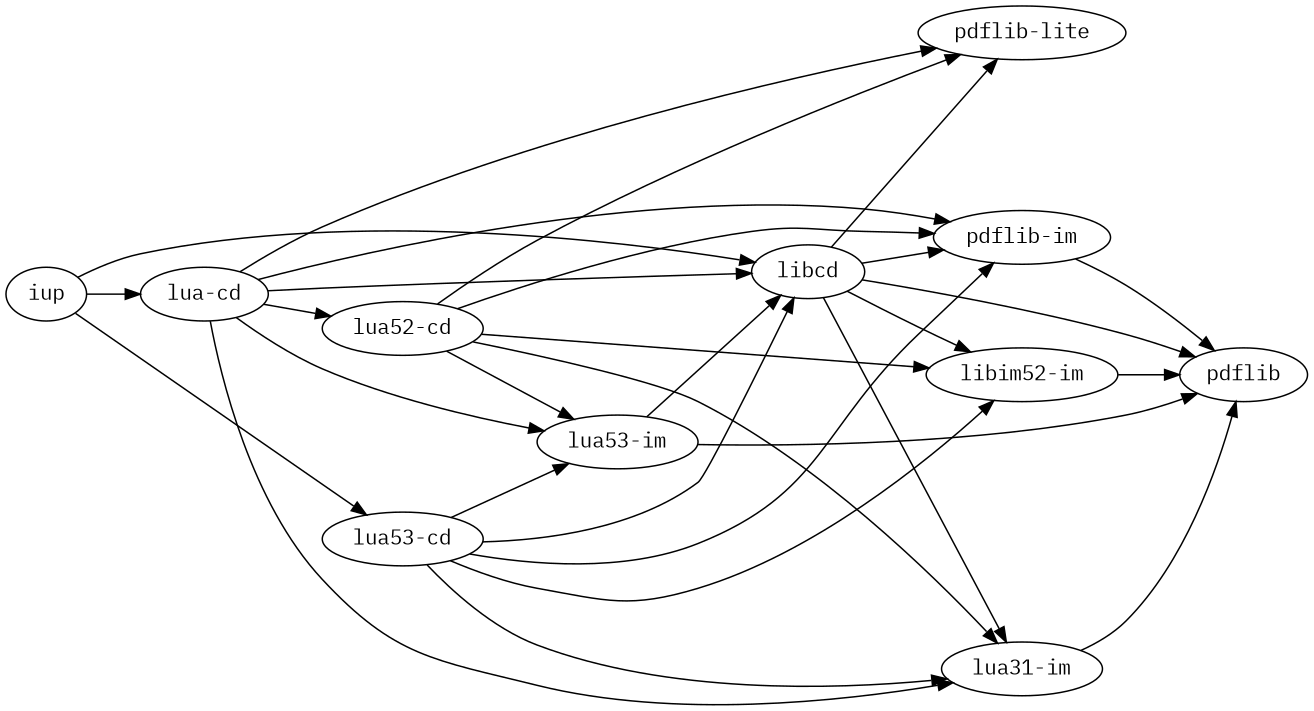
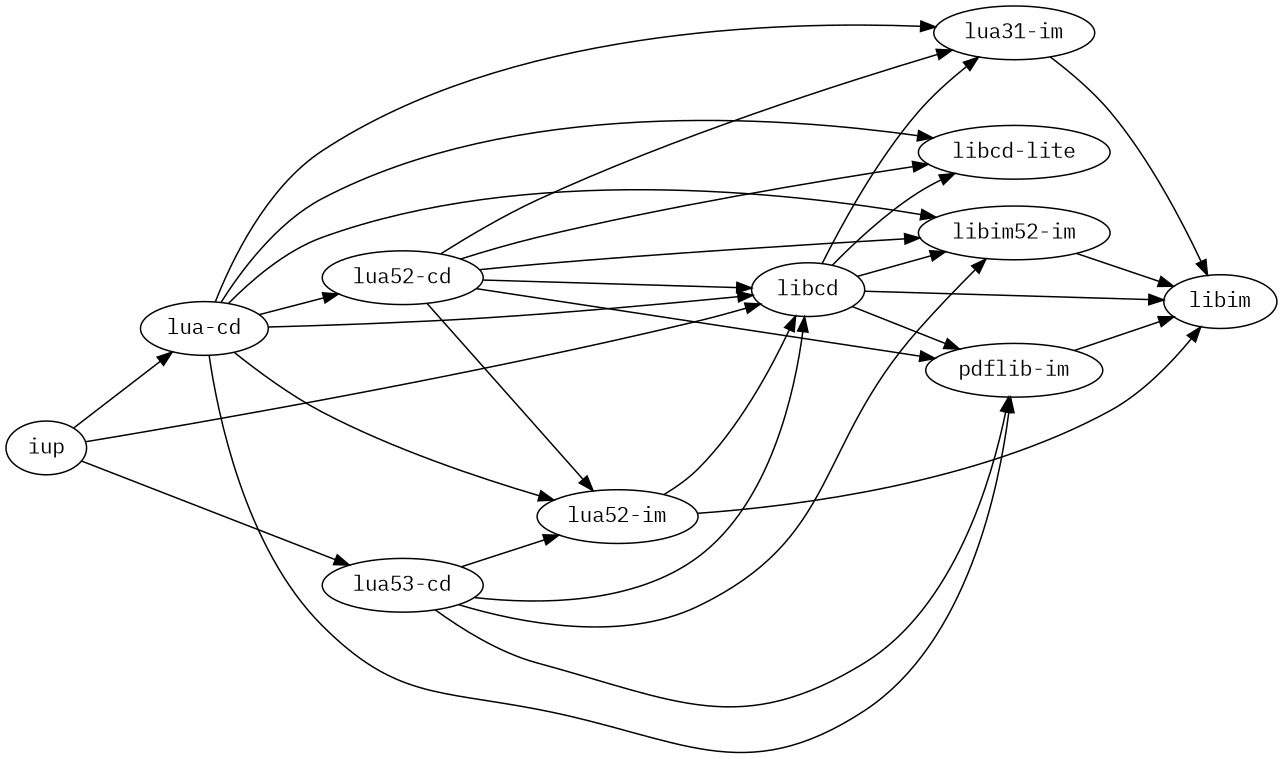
(1022, 33) -> (1014, 152)
none -> (580, 191)
none -> (610, 284)
(1244, 375) -> (1220, 302)
(618, 442) -> (618, 517)
(664, 676) -> none
